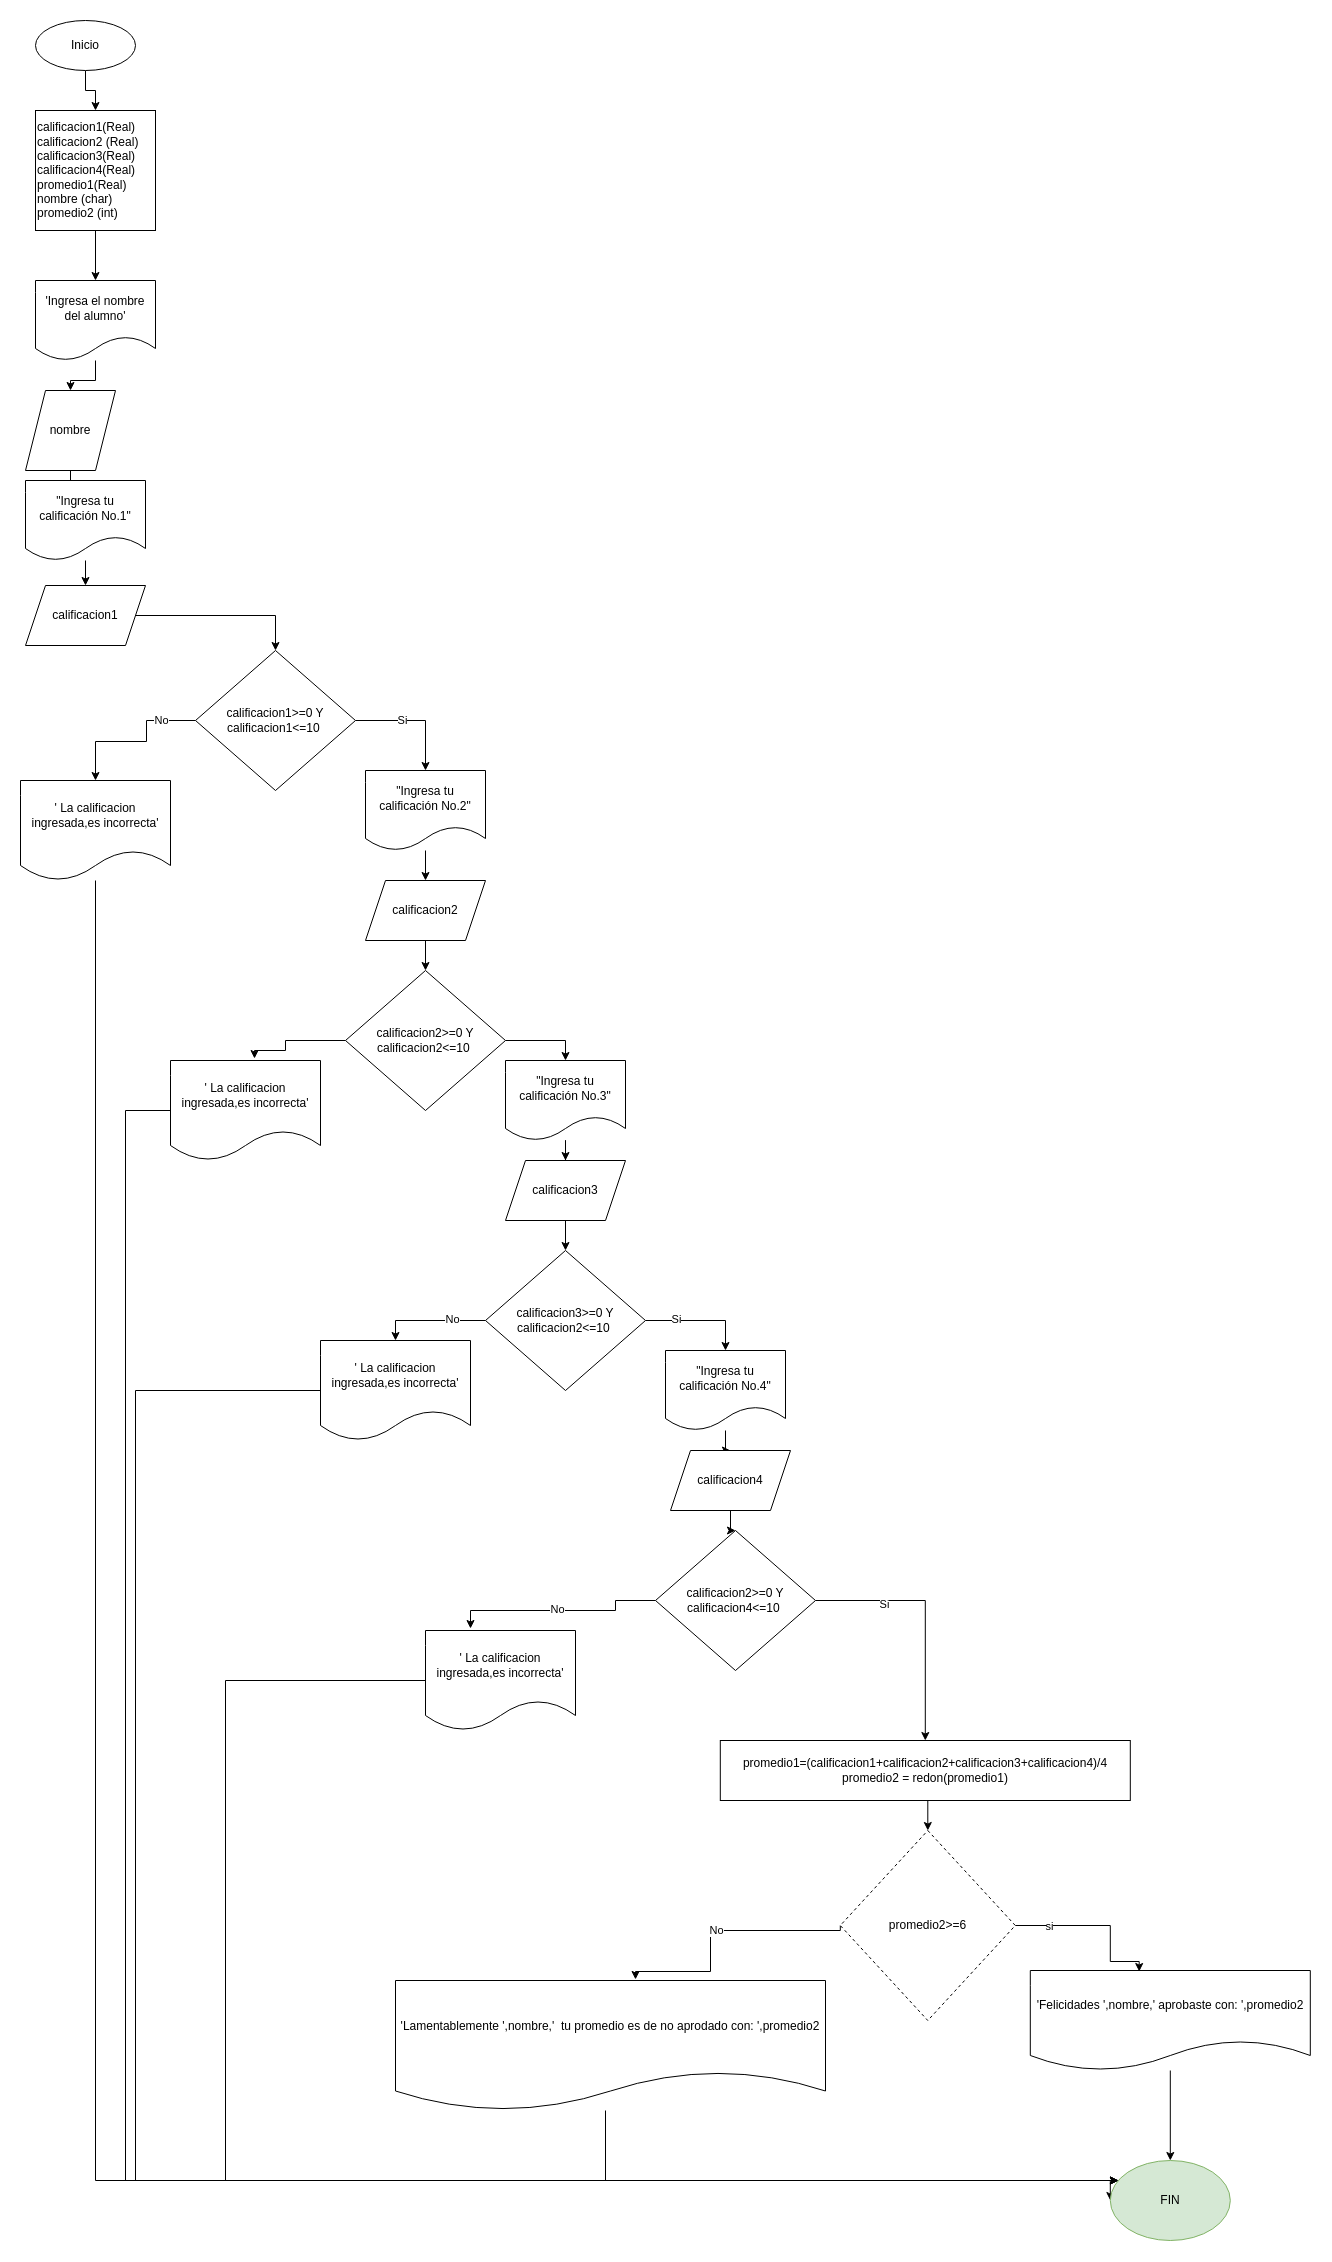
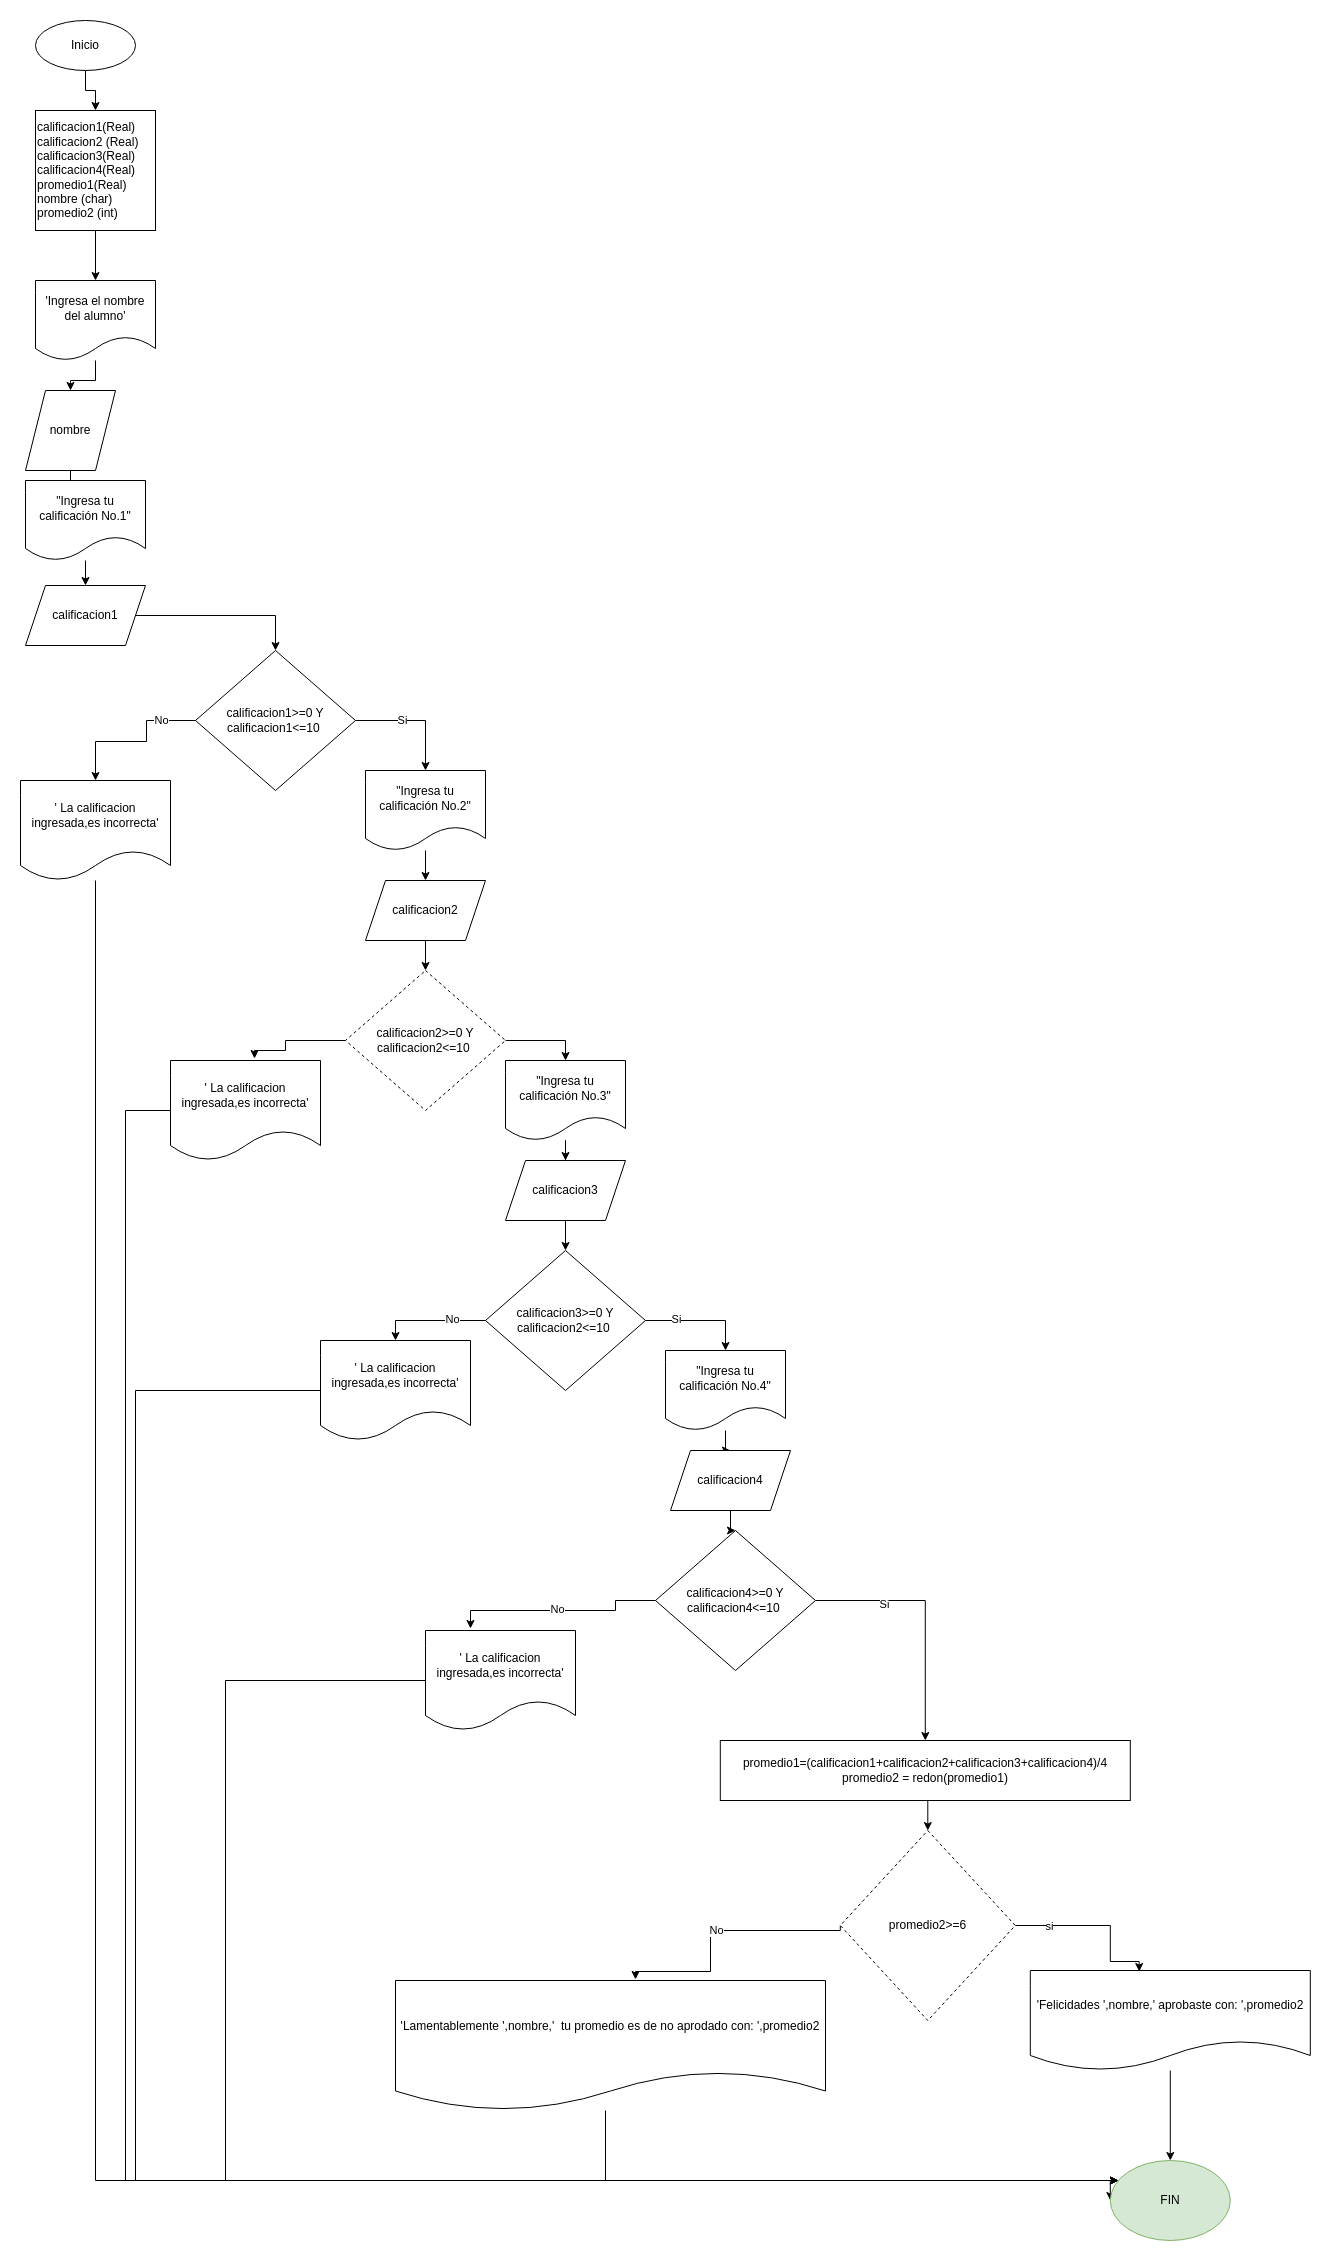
(426, 1041) -> (426, 1041)
(736, 1601) -> (736, 1601)
